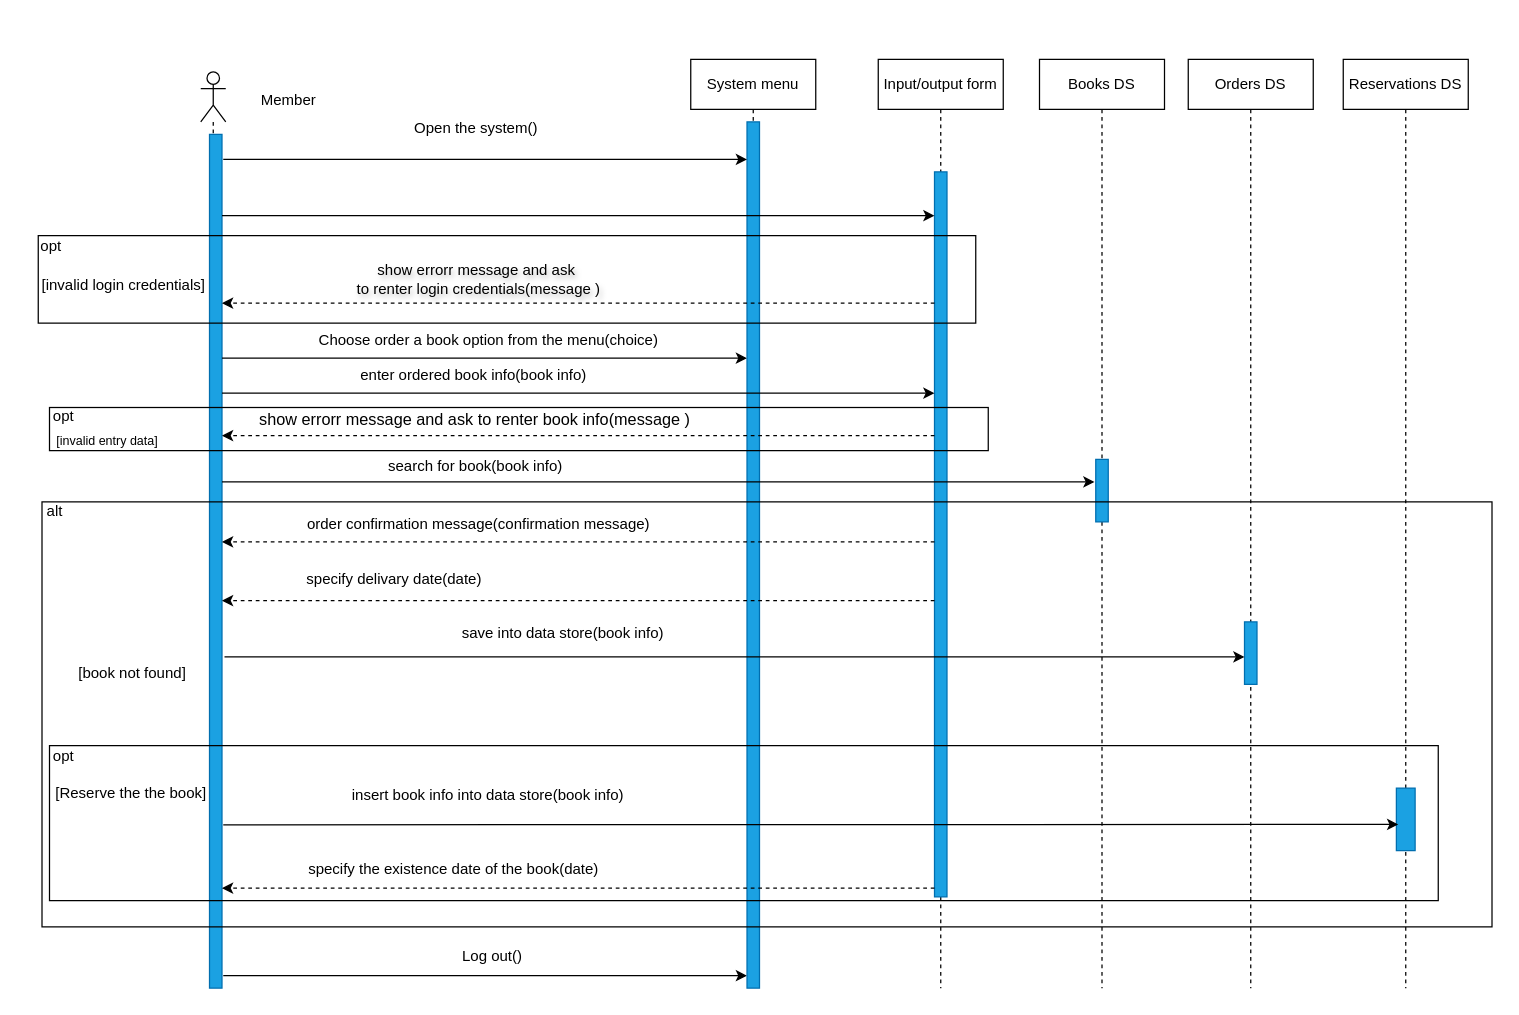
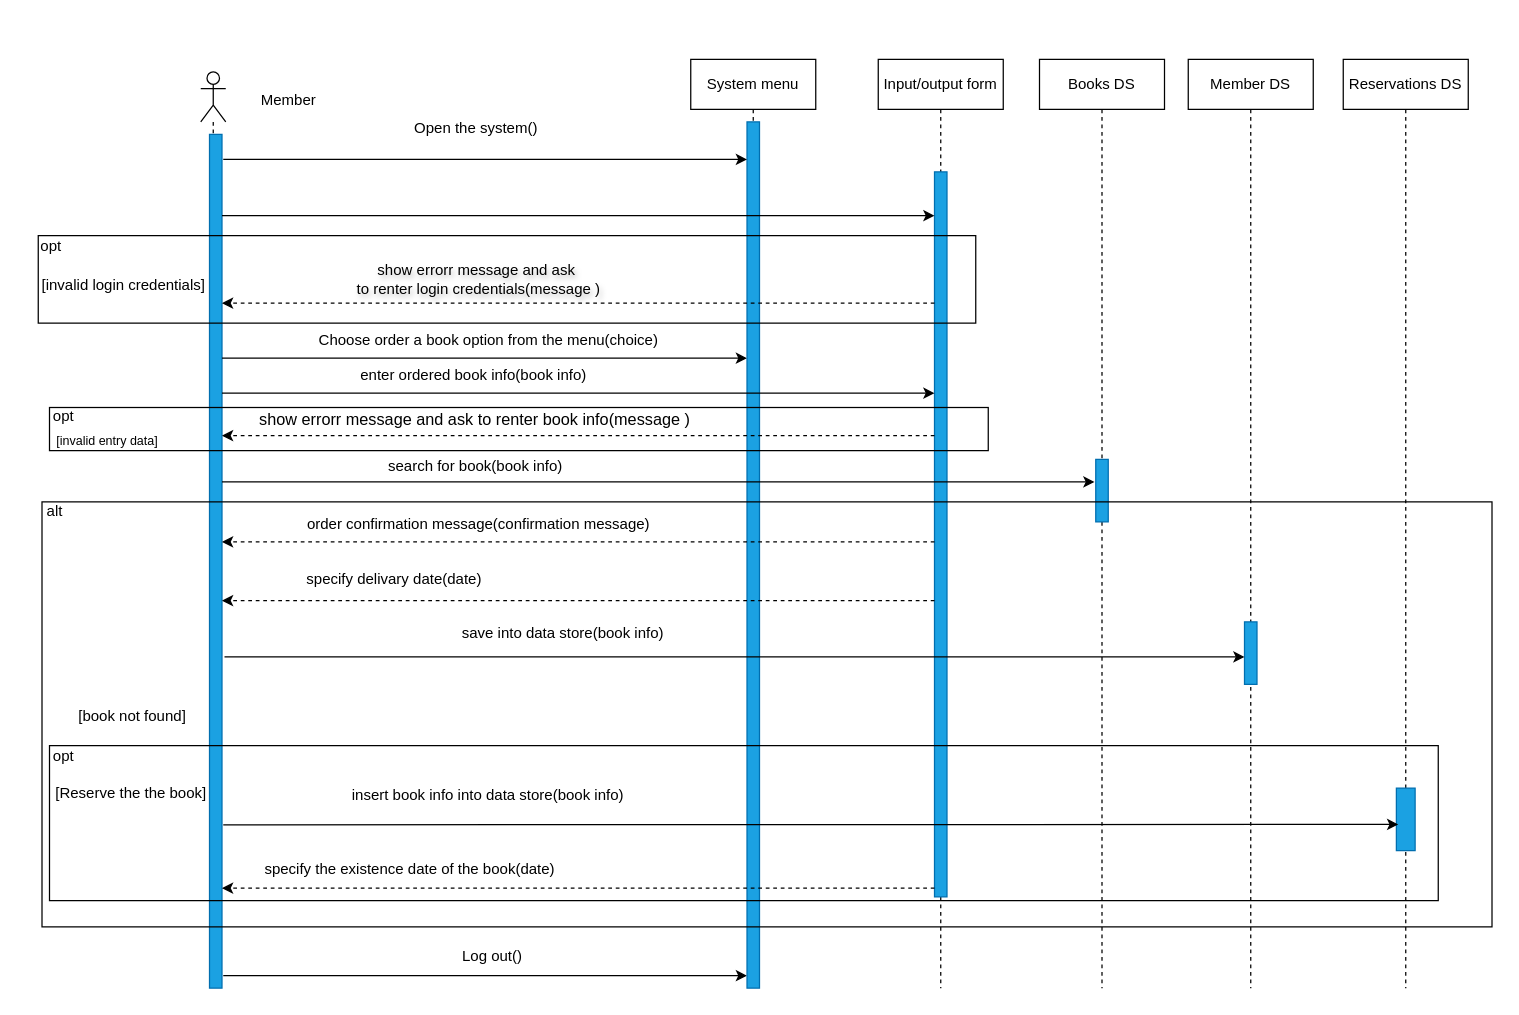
(1251, 84) -> (1251, 84)
(132, 673) -> (132, 717)
(453, 869) -> (409, 869)
